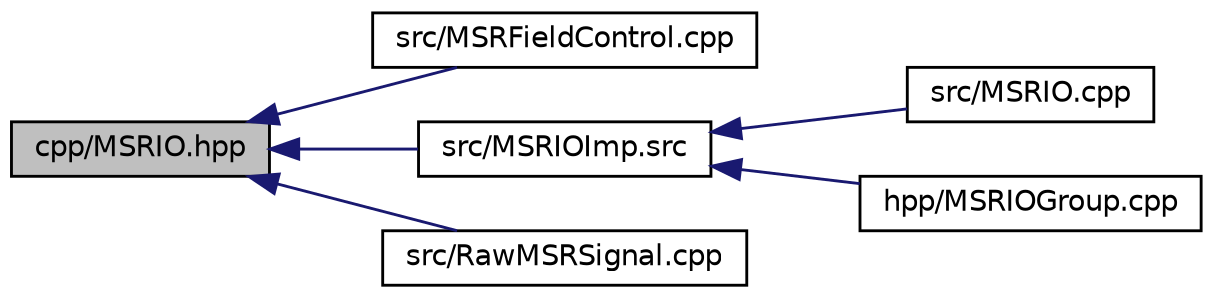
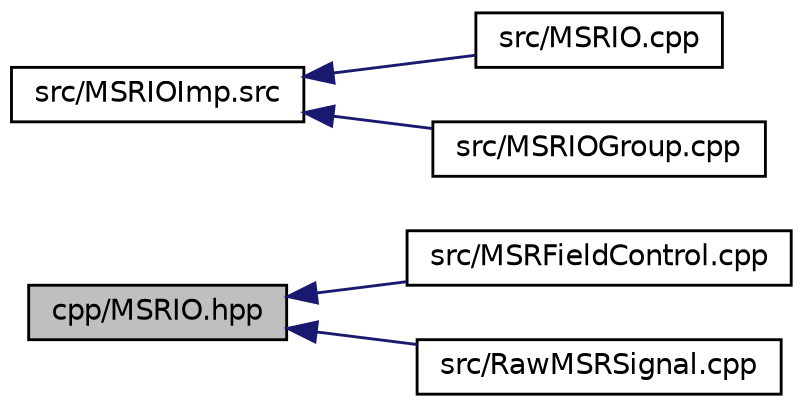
(359, 149) -> none
(1031, 204) -> (599, 149)
